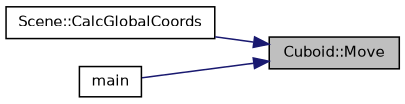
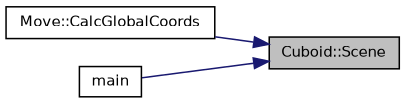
(110, 23) -> (110, 23)
(334, 53) -> (334, 53)
